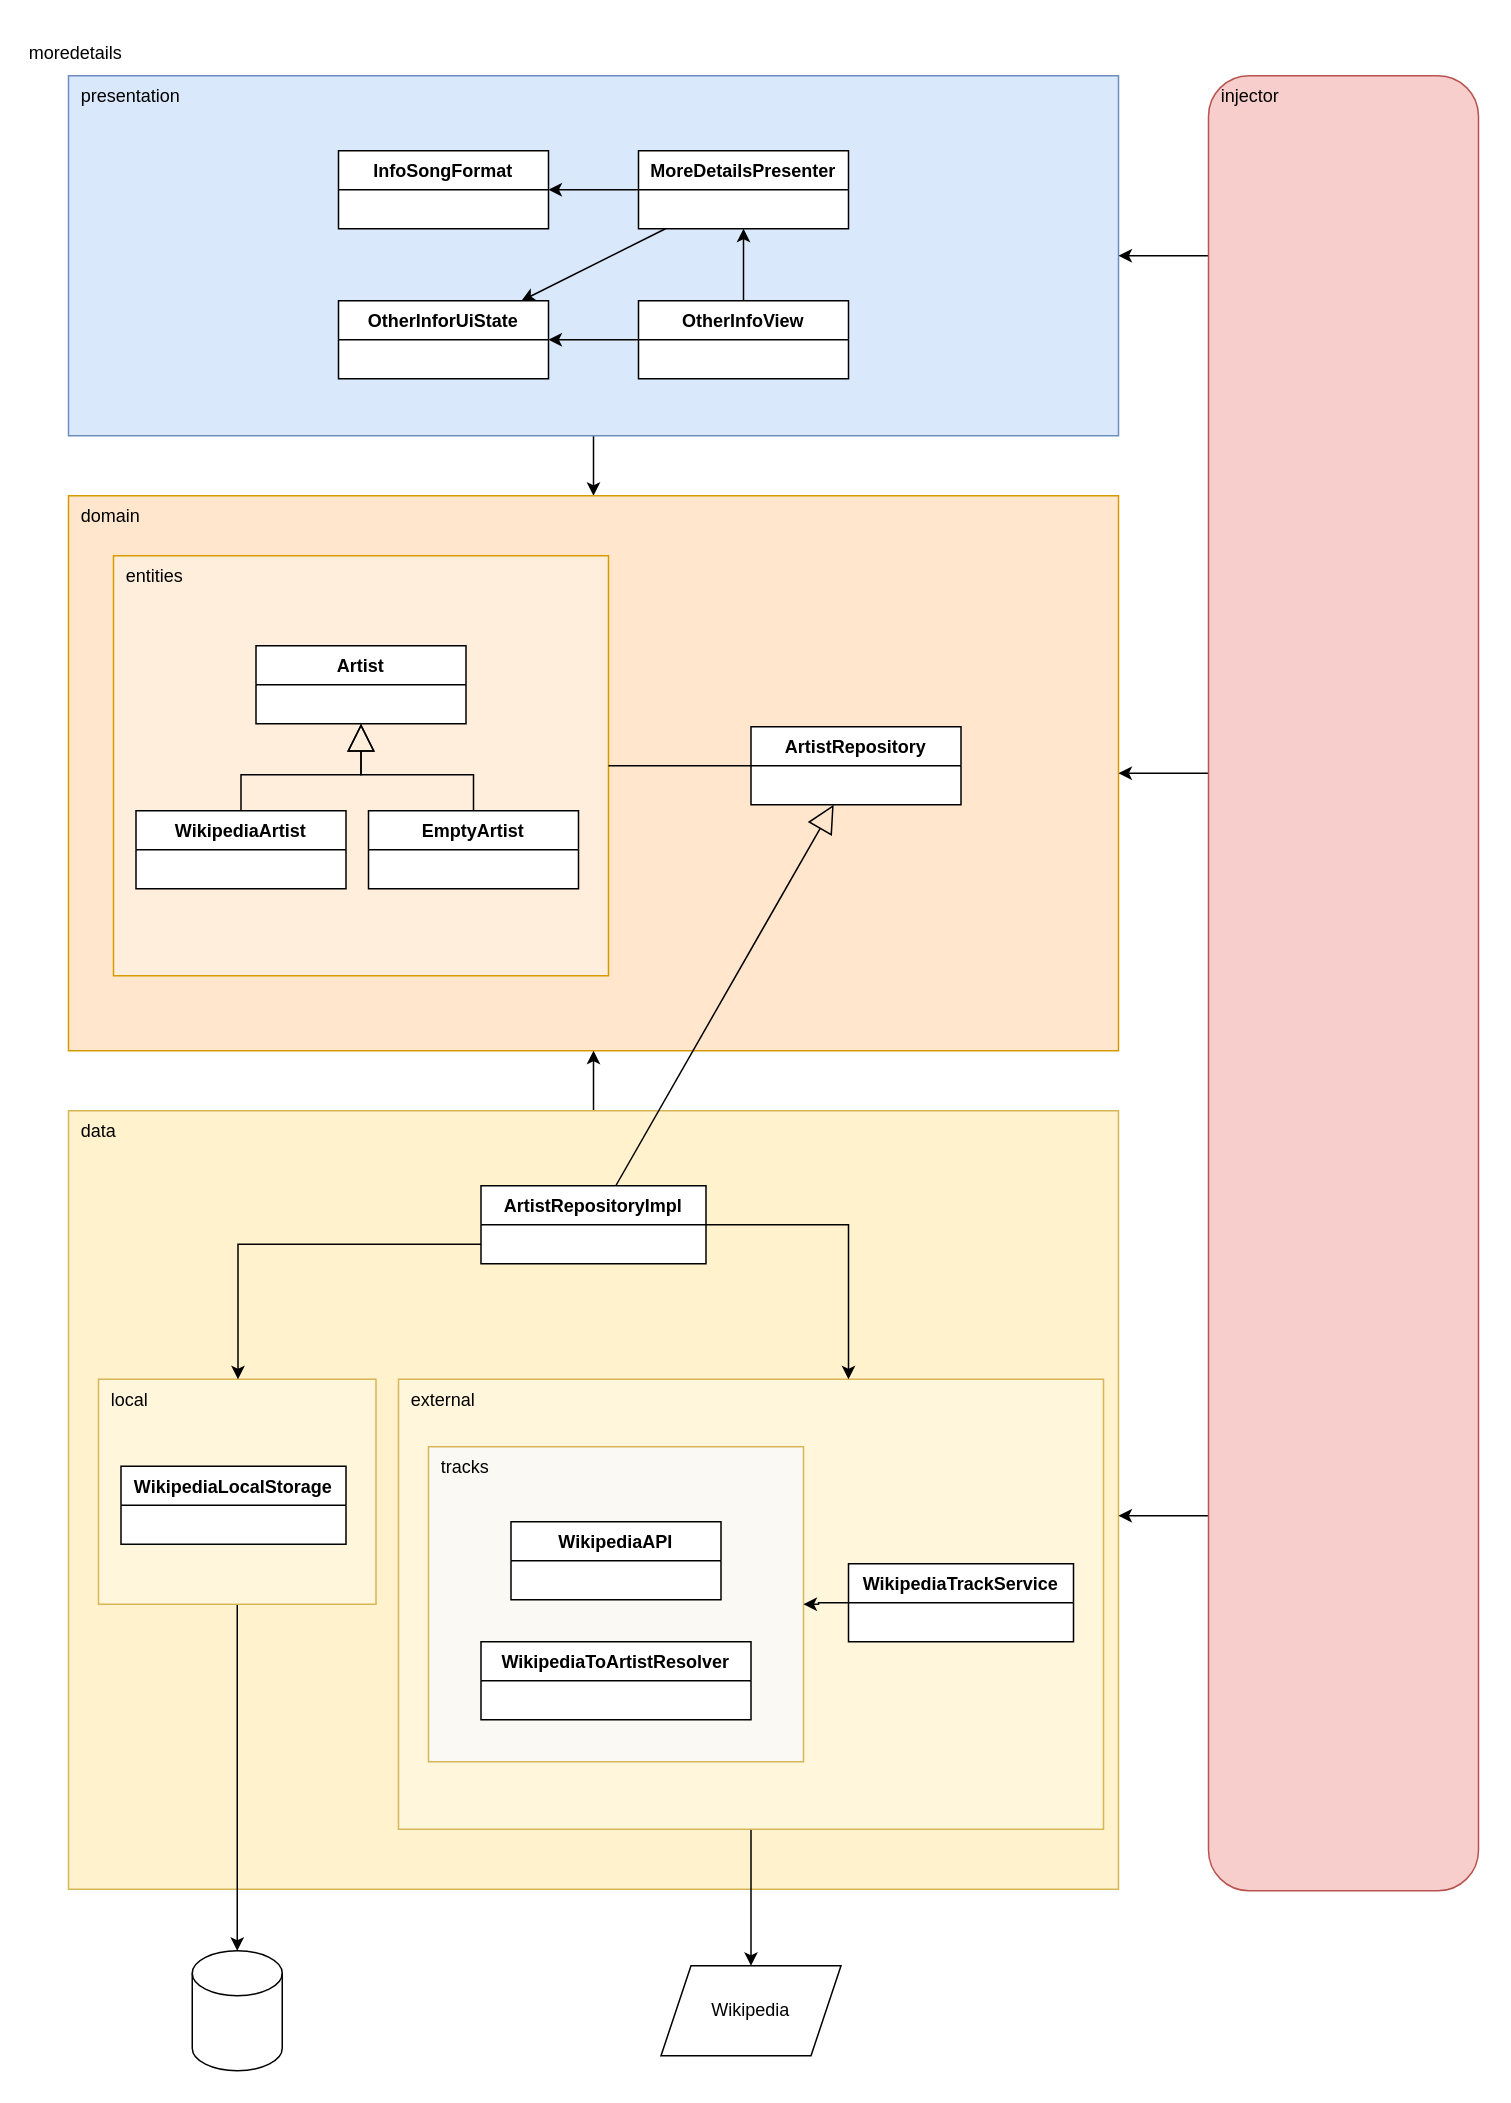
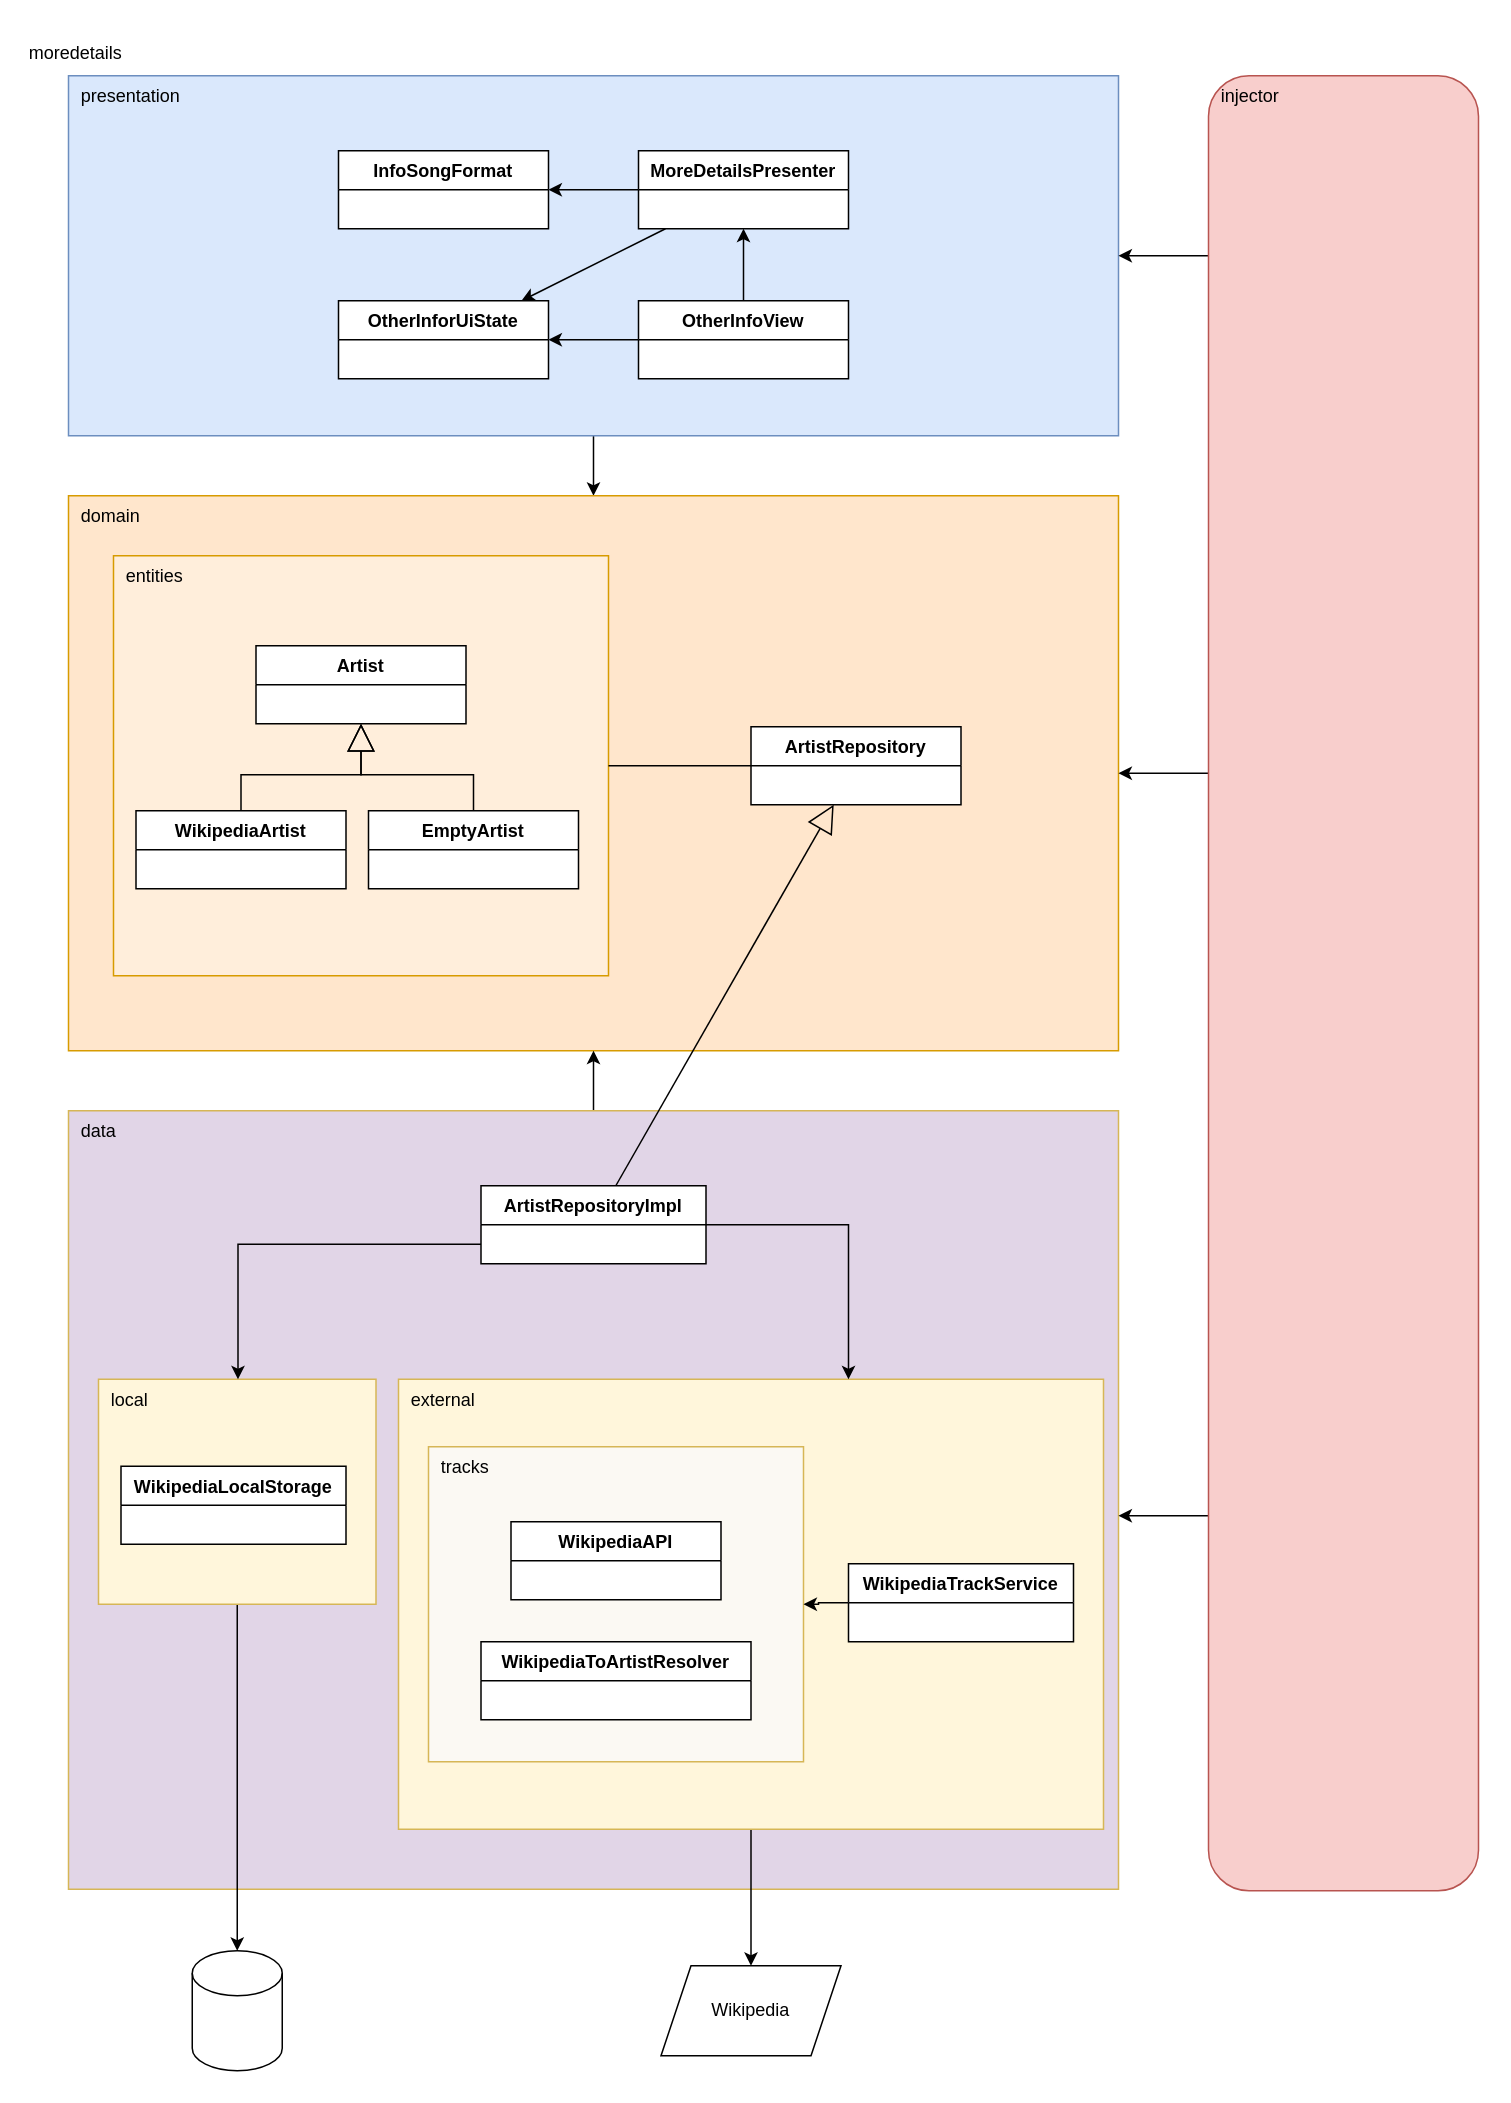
(91, 1132) -> (91, 1132)
